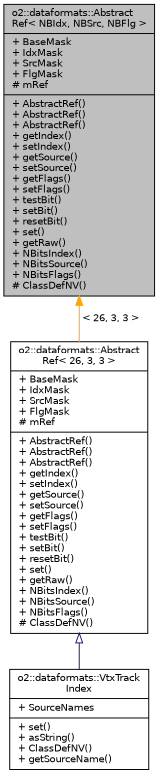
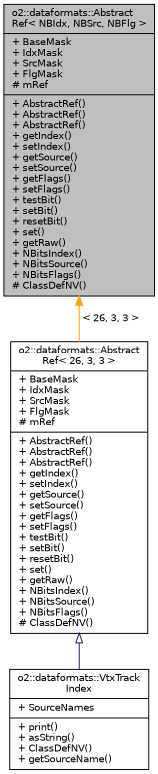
(34, 727) -> (38, 727)
